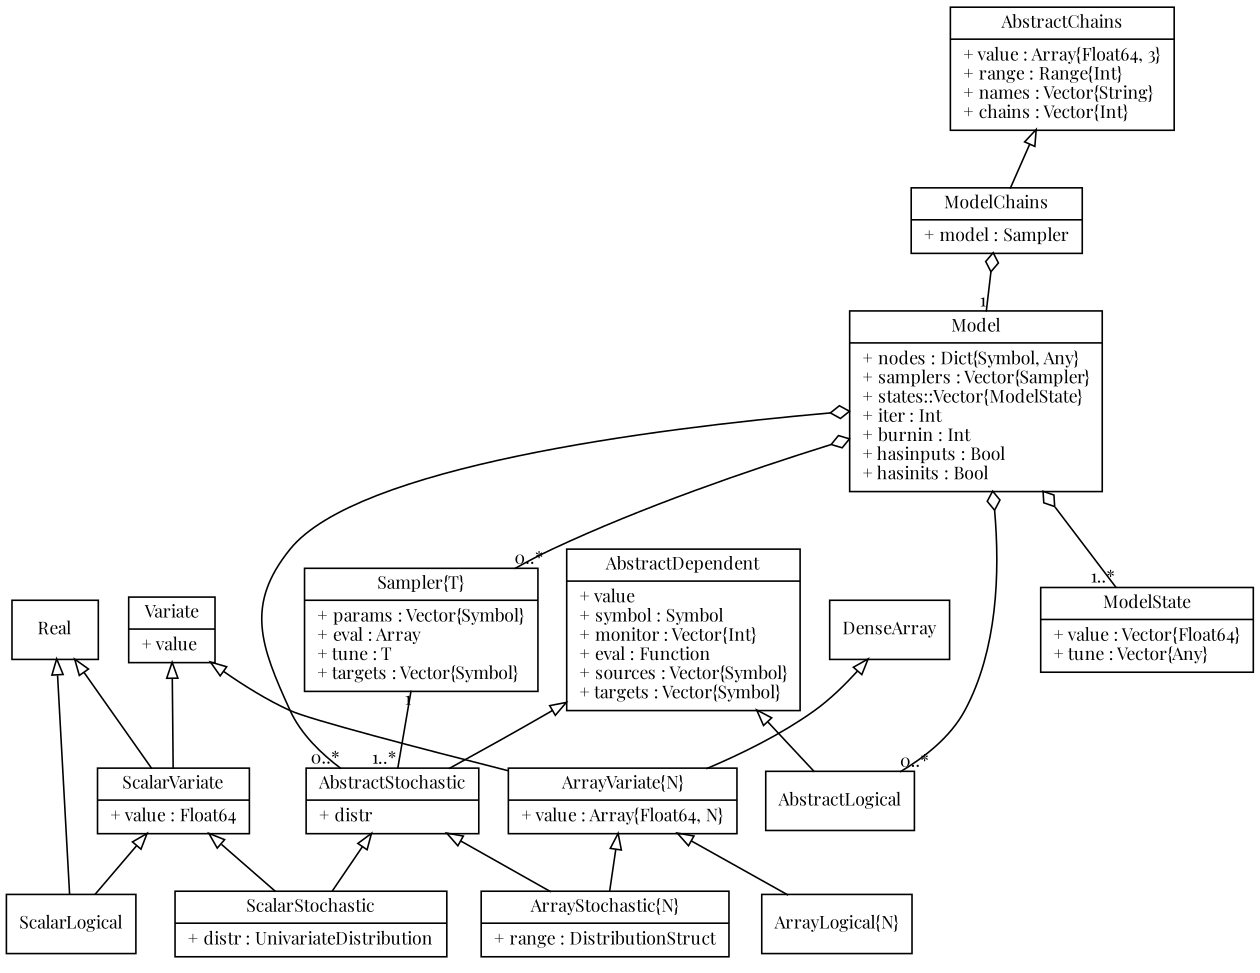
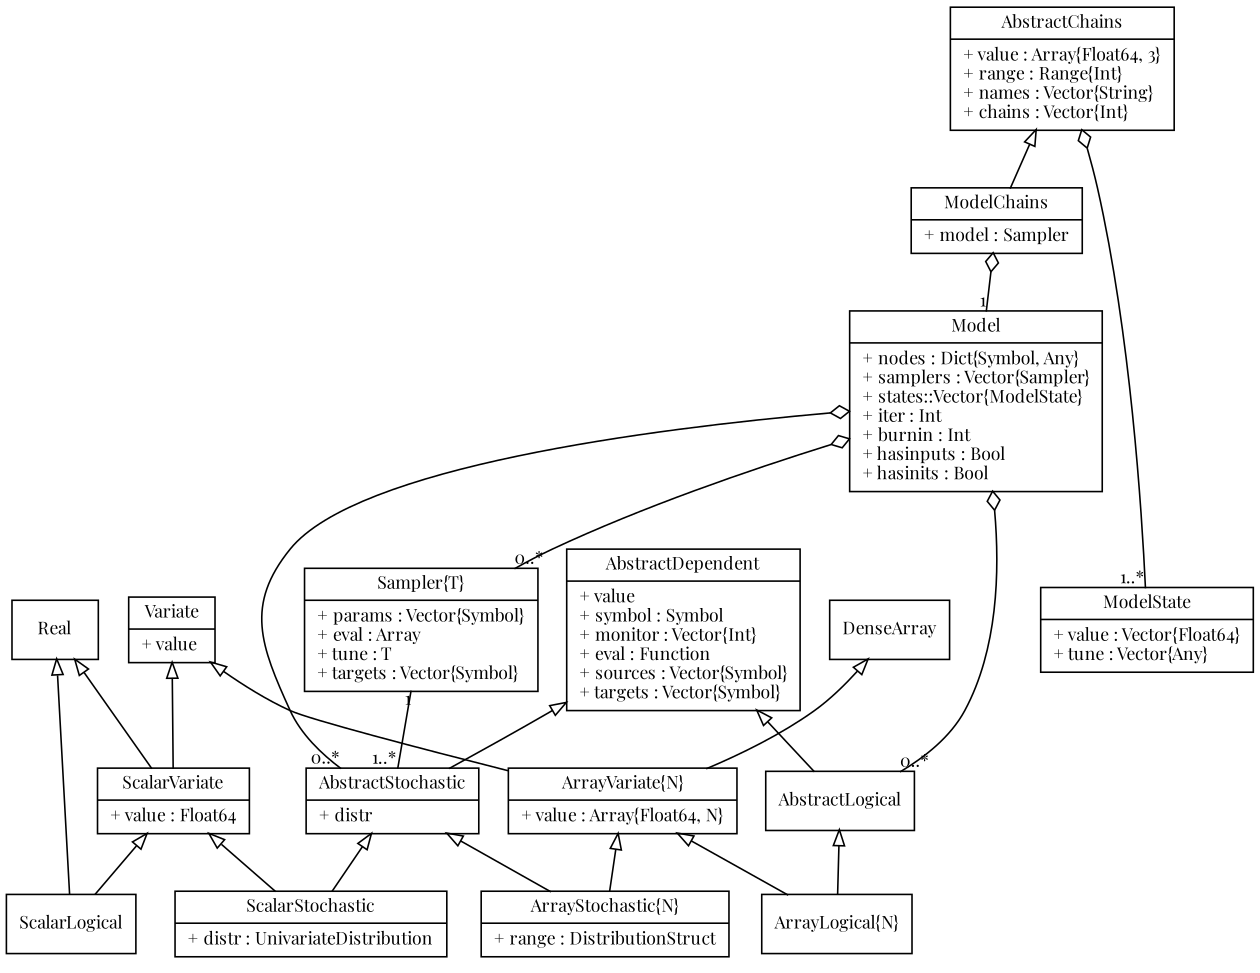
(1086, 547) -> (1127, 367)
none -> (838, 870)
